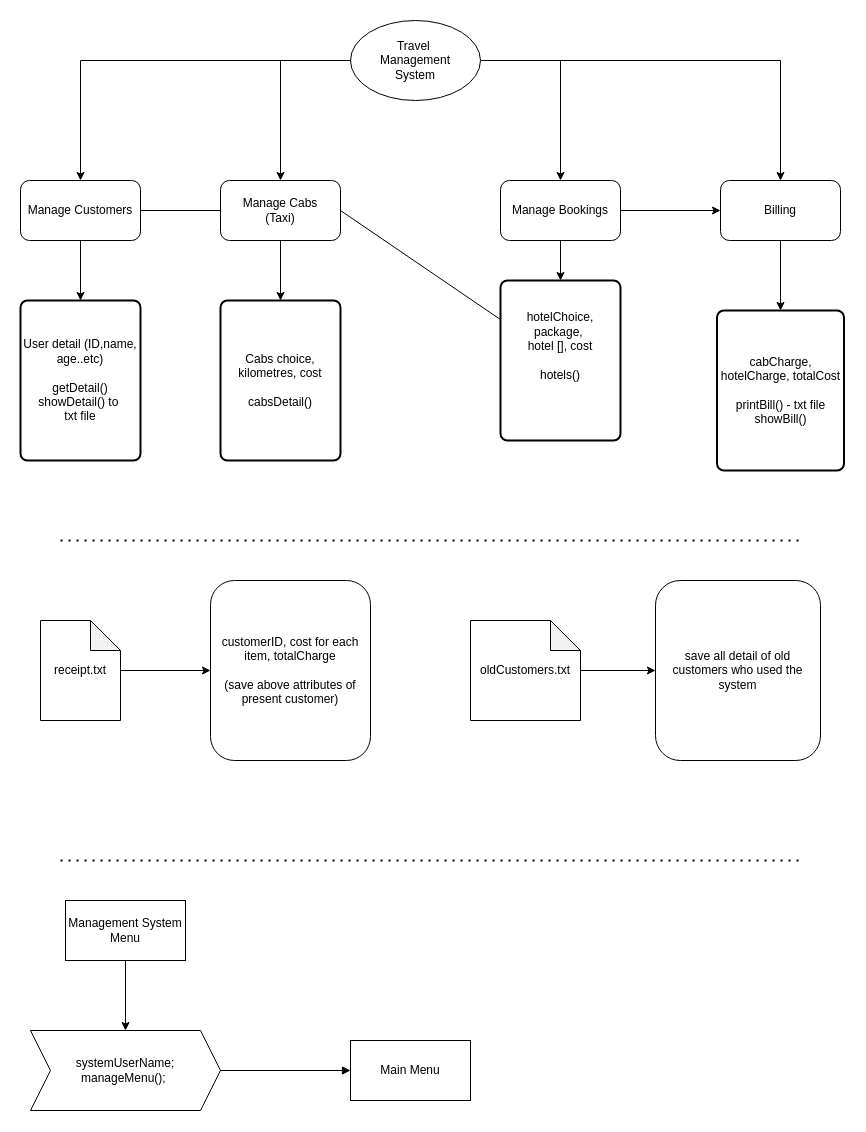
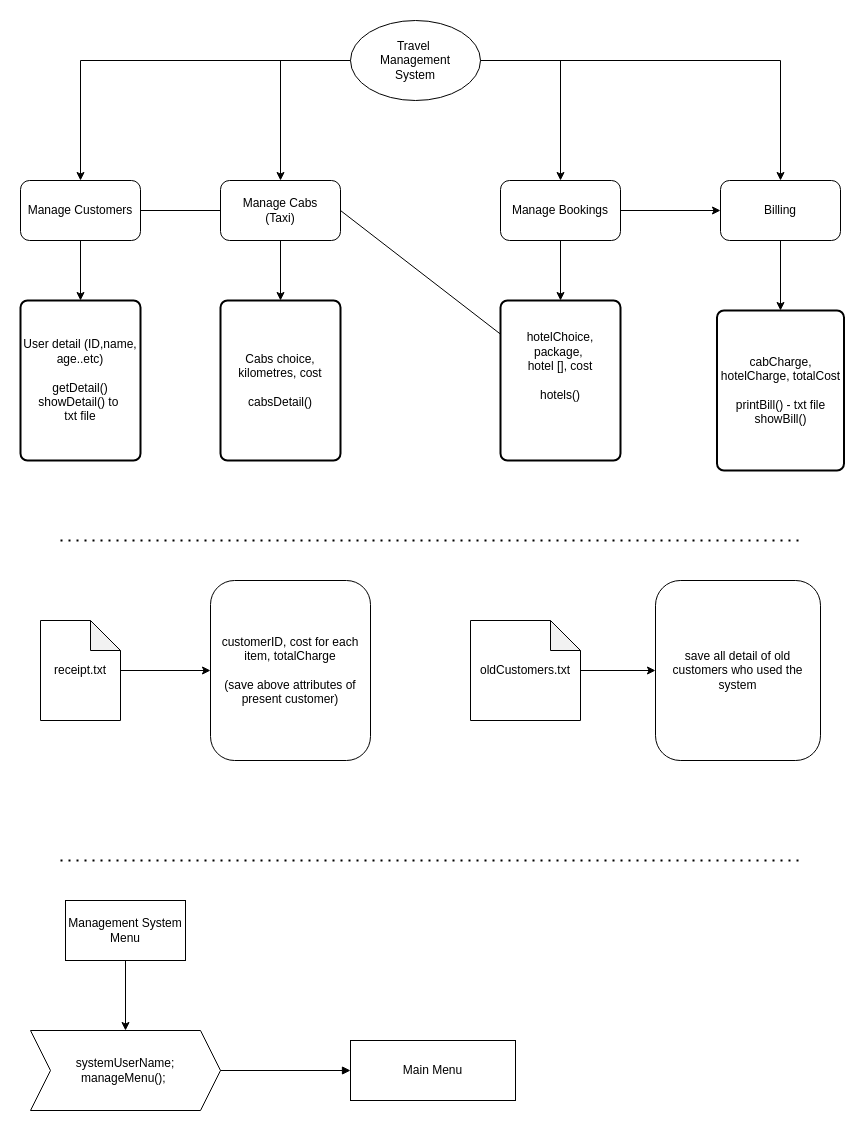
(561, 361) -> (561, 381)
(411, 1071) -> (433, 1071)
